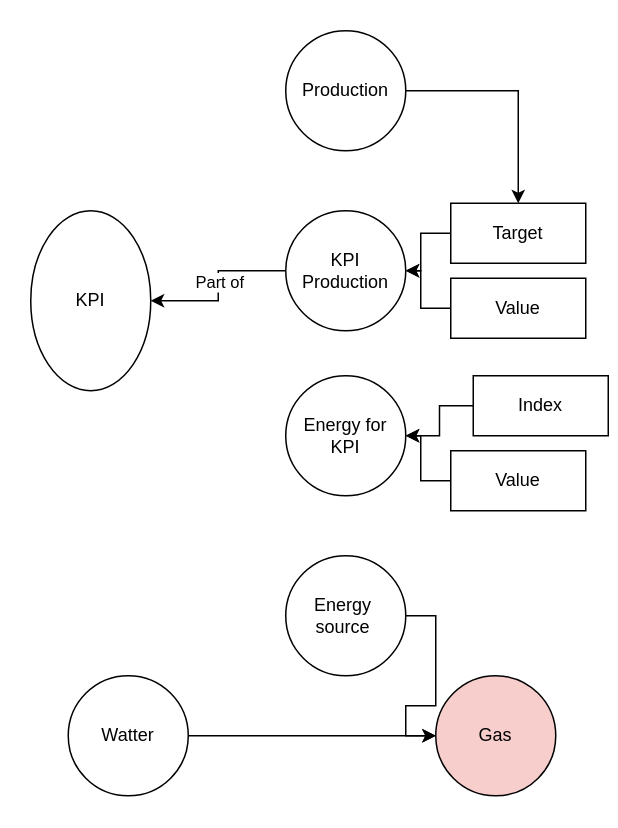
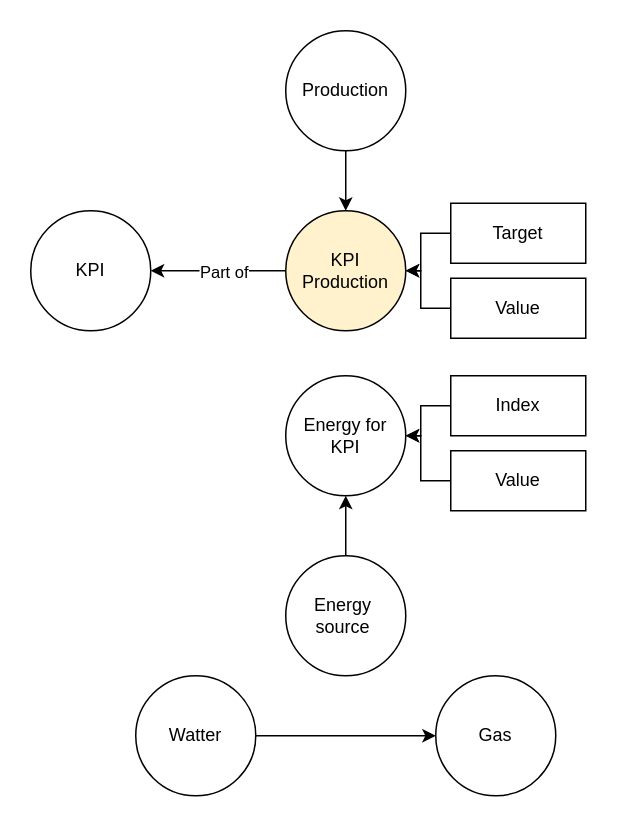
(513, 91) -> (346, 176)
(346, 271) -> (346, 271)
(91, 301) -> (91, 271)
(541, 406) -> (518, 406)
(436, 674) -> (346, 531)
(128, 736) -> (196, 736)
(496, 736) -> (496, 736)
